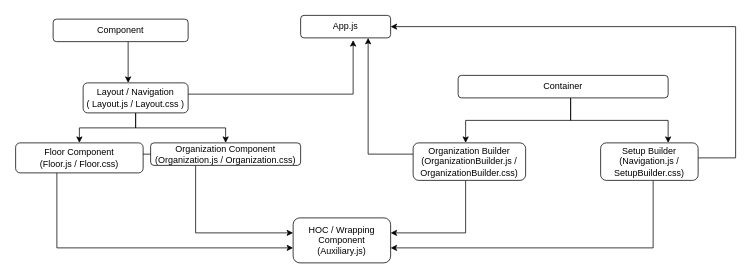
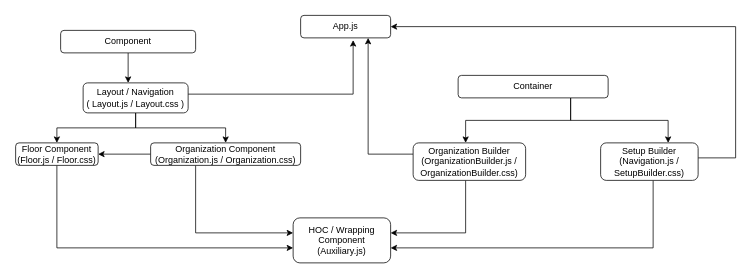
(120, 30) -> (128, 42)
(563, 87) -> (533, 87)
(79, 158) -> (57, 154)
